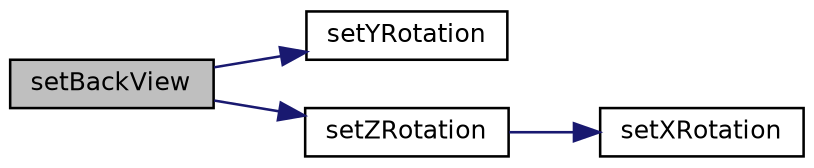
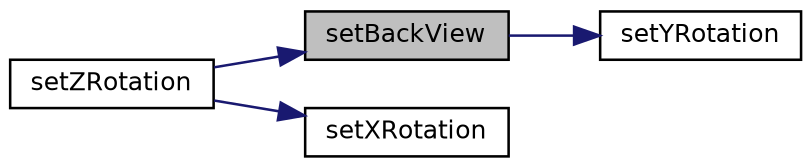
(247, 106) -> (247, 62)
